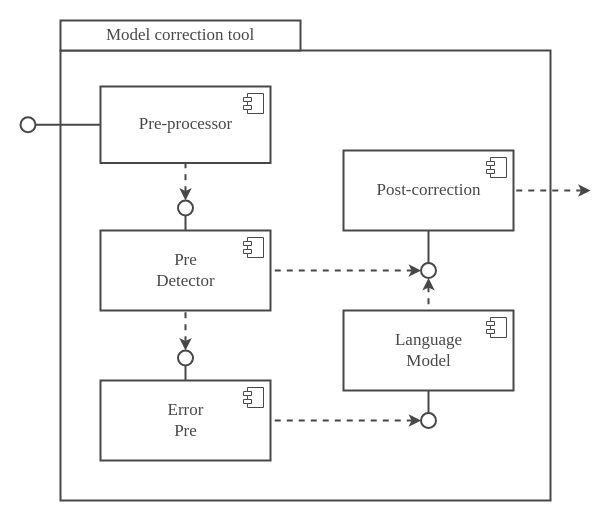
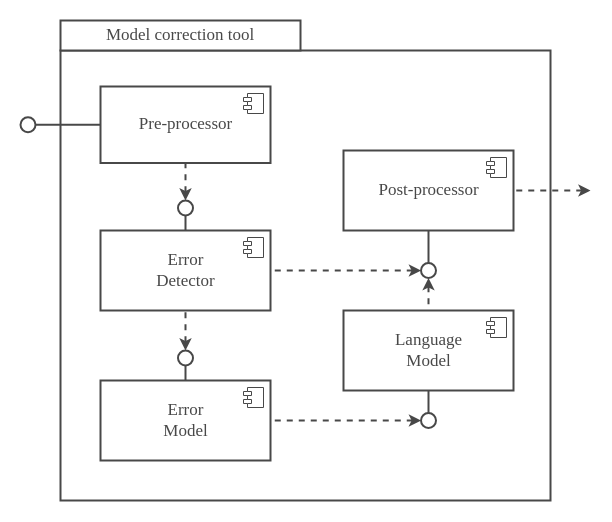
(429, 191) -> (429, 191)
(186, 271) -> (186, 271)
(186, 421) -> (186, 421)
